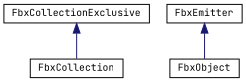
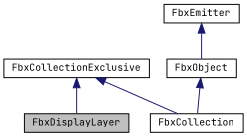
none -> (199, 101)
none -> (77, 123)
